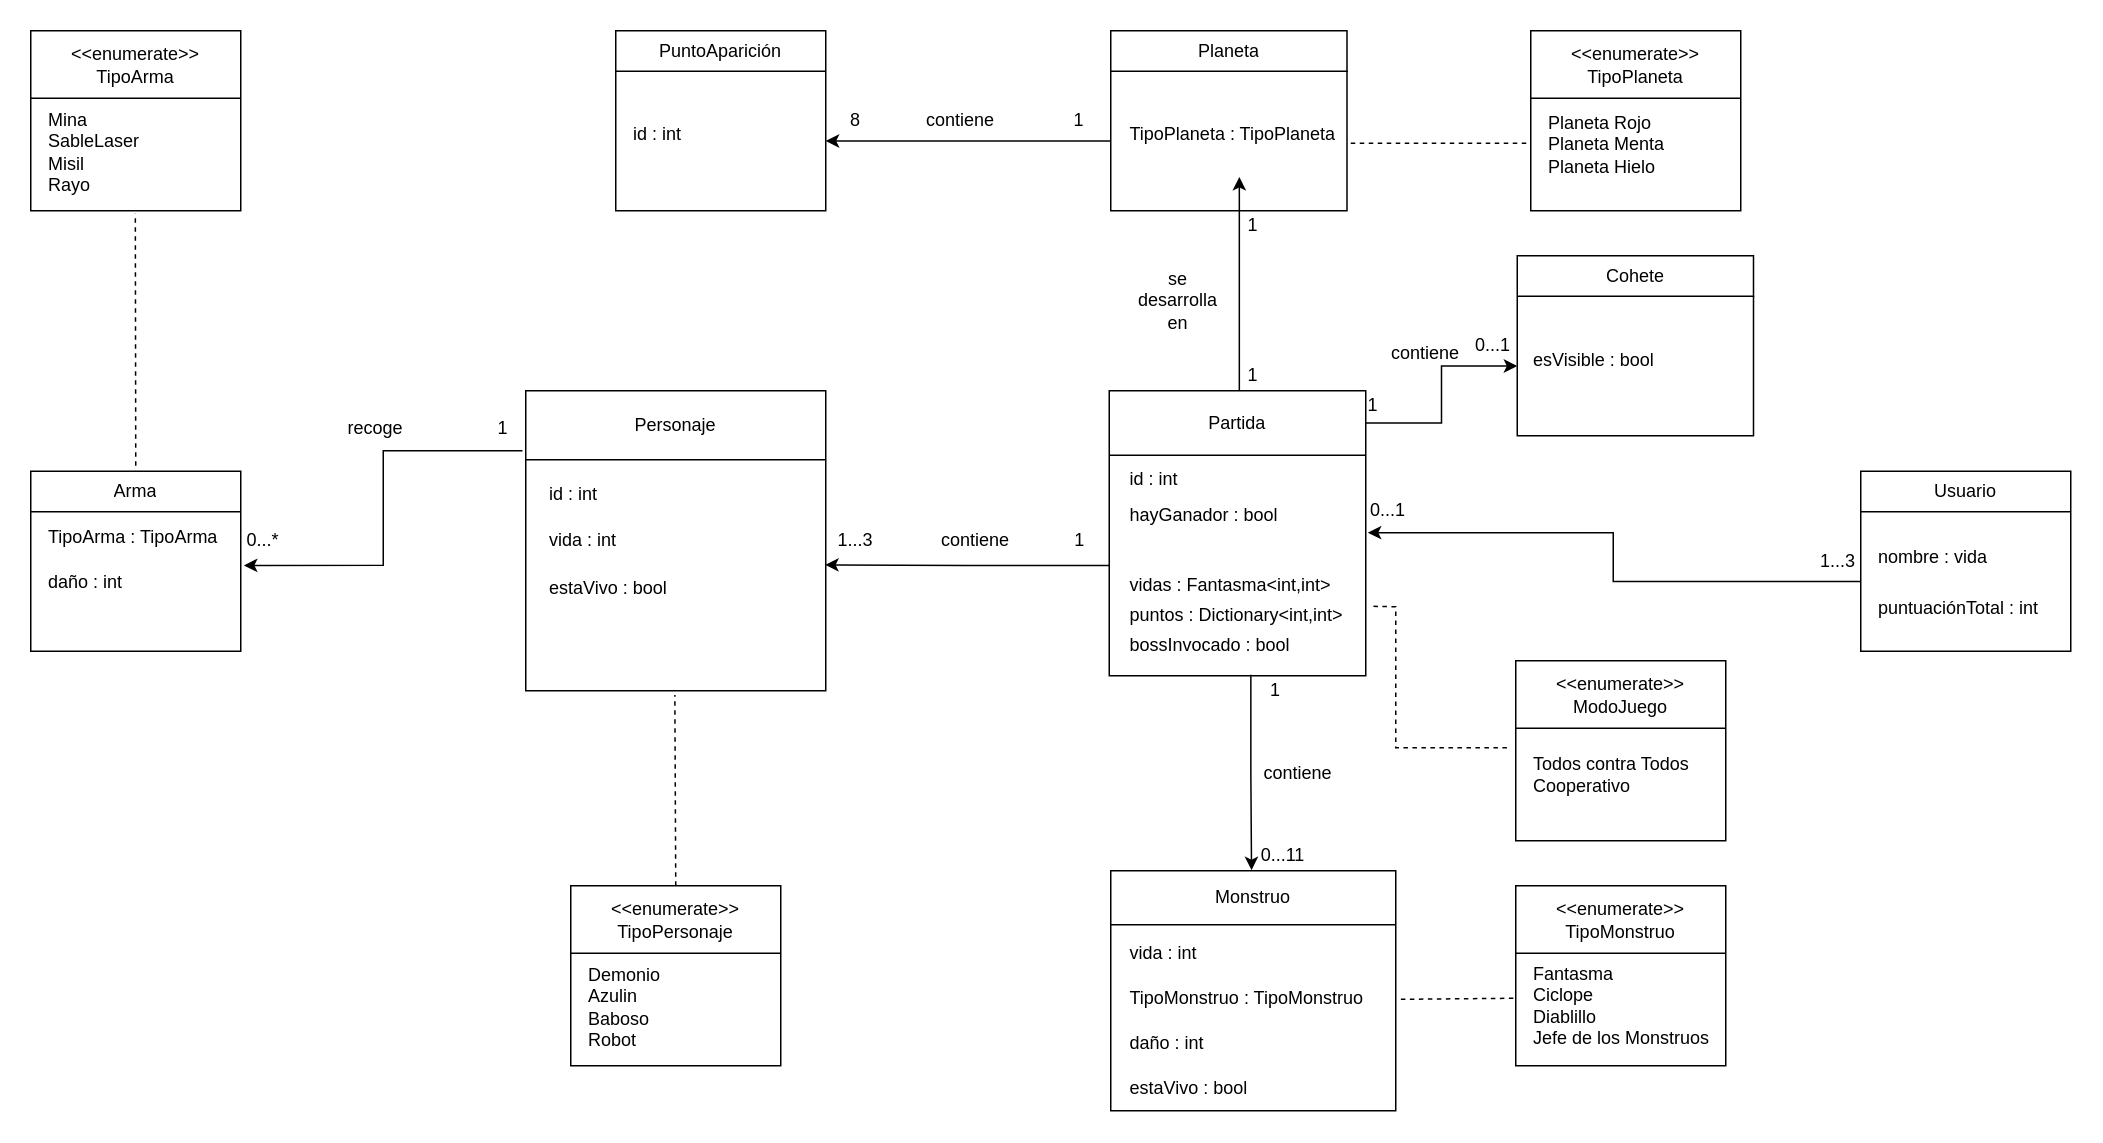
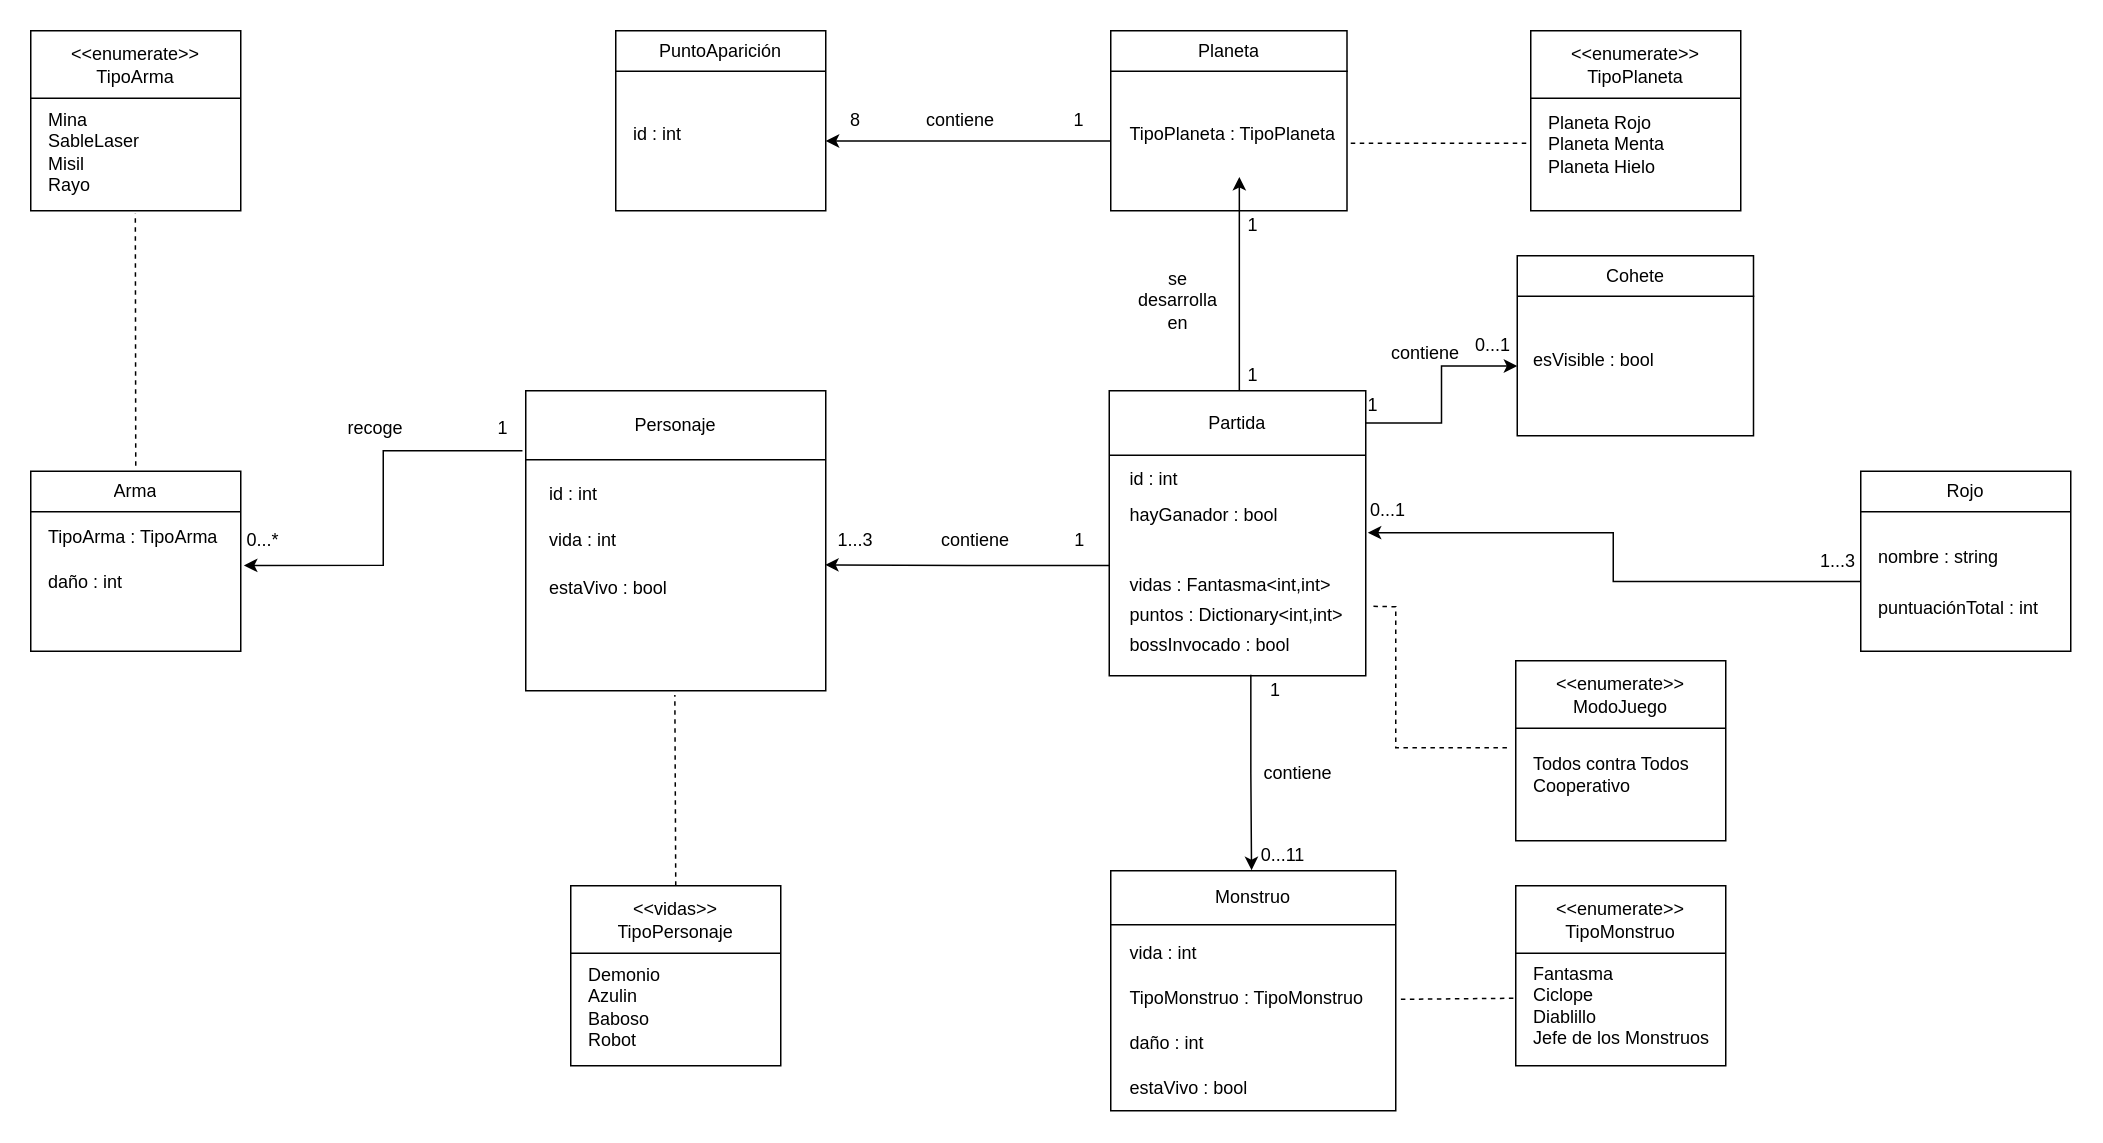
(1966, 491) -> (1966, 491)
(1935, 557) -> (1945, 557)
(676, 920) -> (676, 920)
